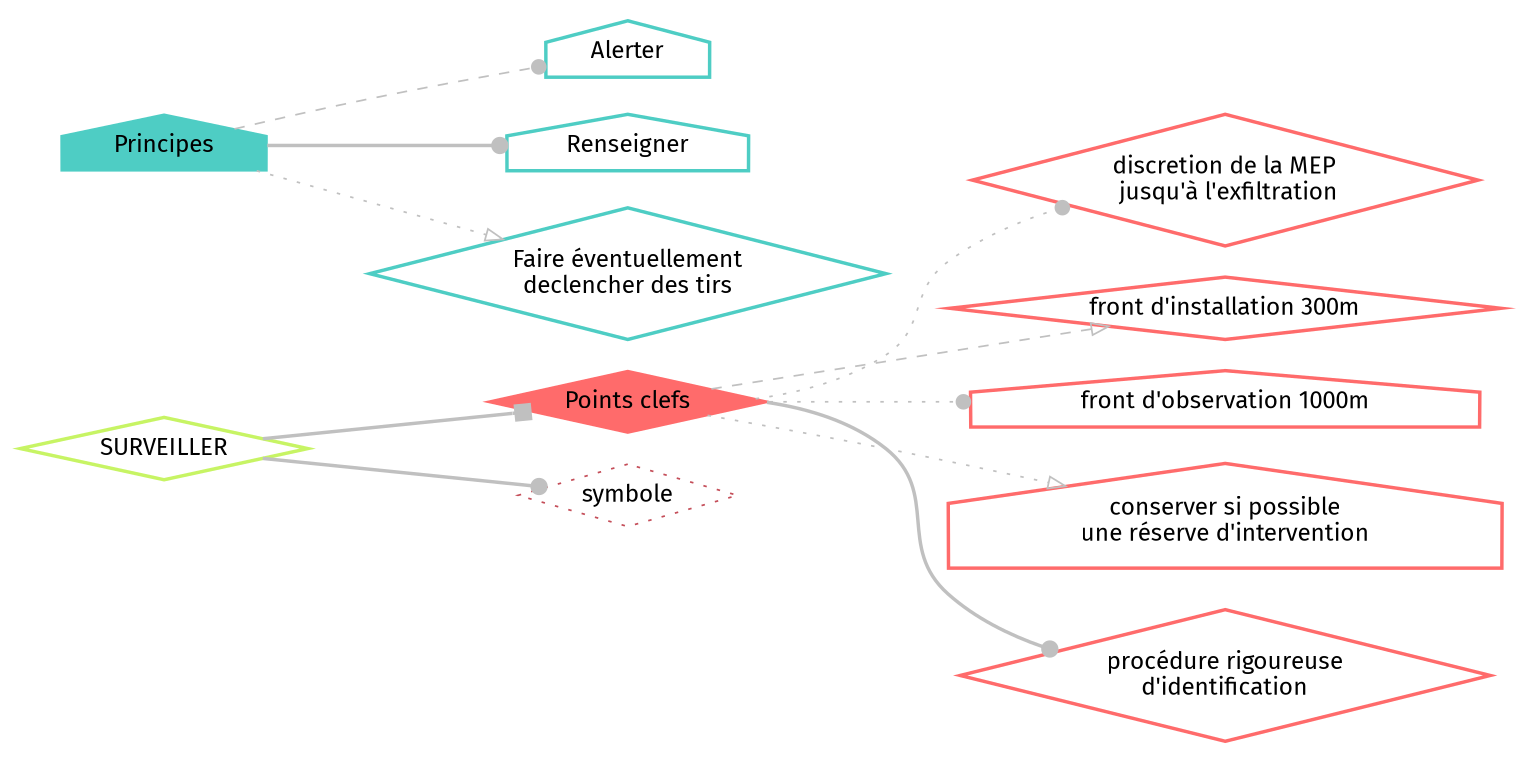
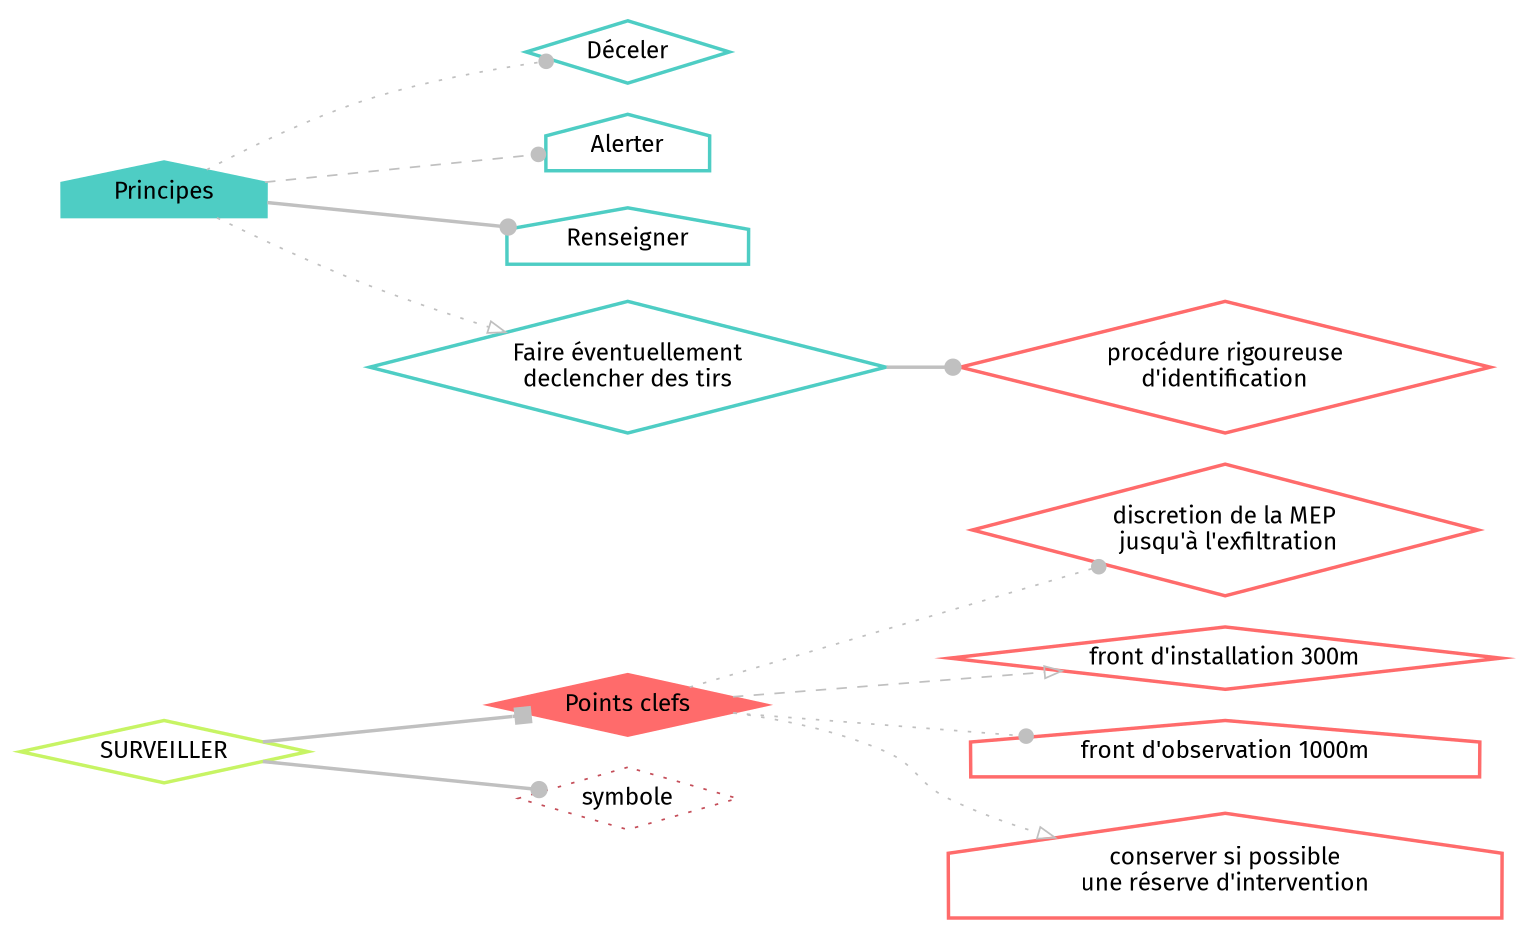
none -> (628, 52)
(917, 511) -> (916, 367)
